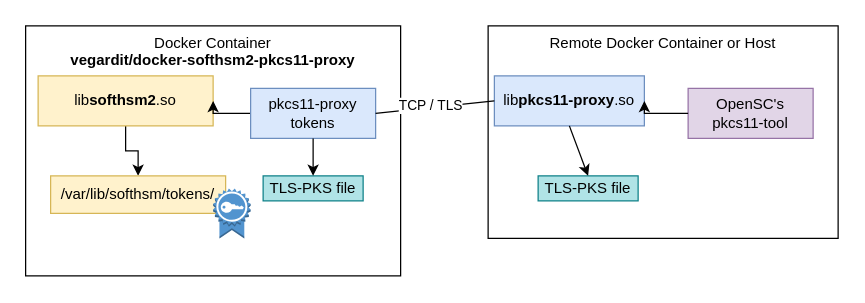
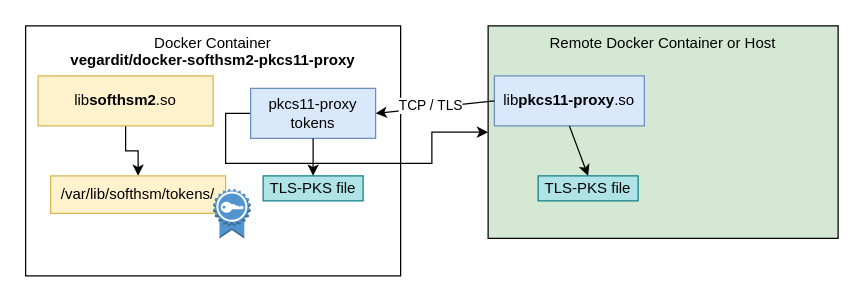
(382, 112) -> (385, 112)
(218, 113) -> (343, 163)
(665, 113) -> none
(751, 113) -> none
(663, 132) -> (663, 132)
